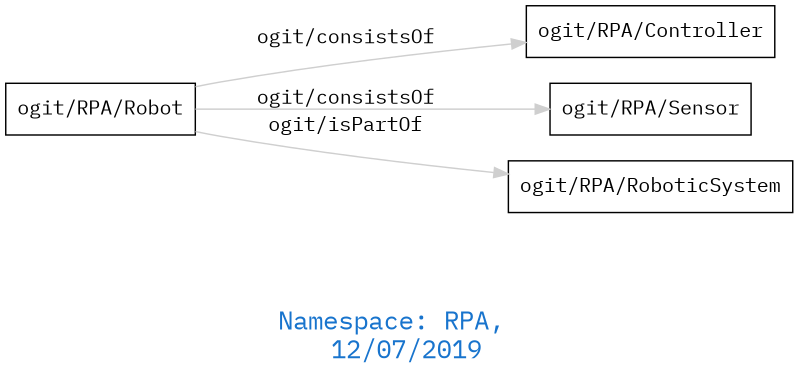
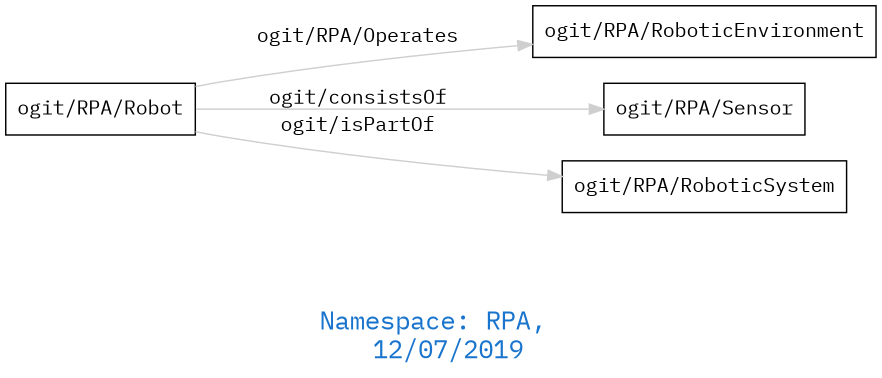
(651, 32) -> none
none -> (704, 32)
